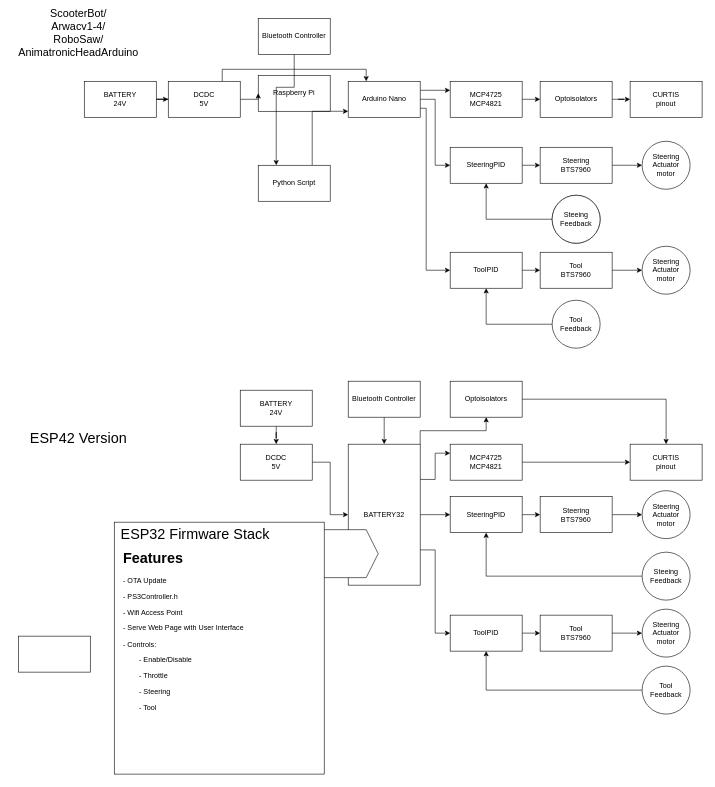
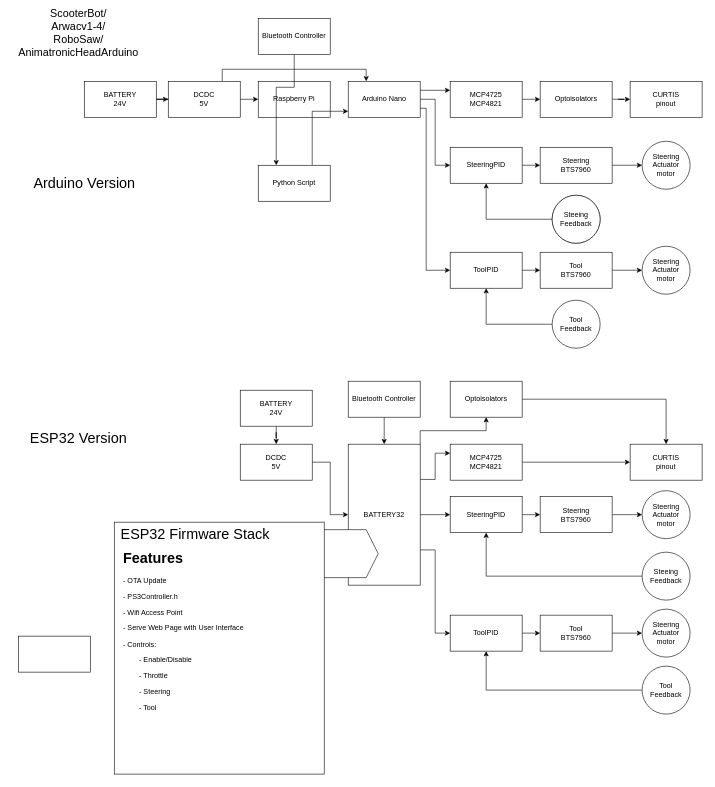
(294, 93) -> (294, 99)
none -> (84, 183)
(79, 438) -> (79, 438)
